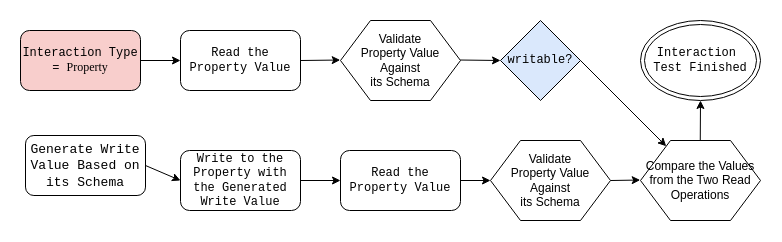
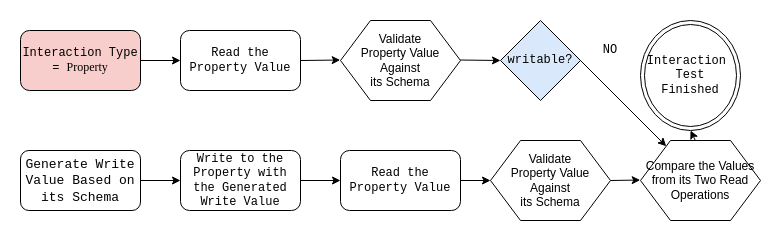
none -> (611, 51)
(701, 61) -> (691, 76)
(86, 166) -> (81, 181)
(701, 181) -> (701, 181)
